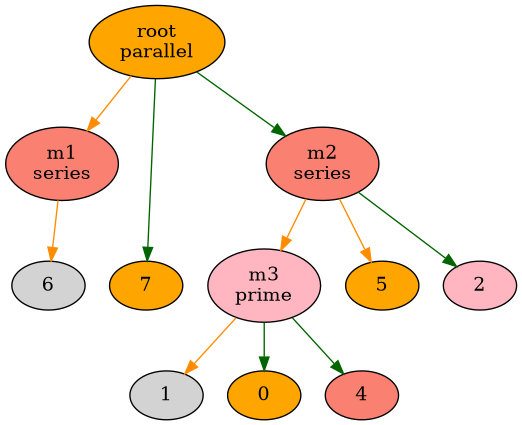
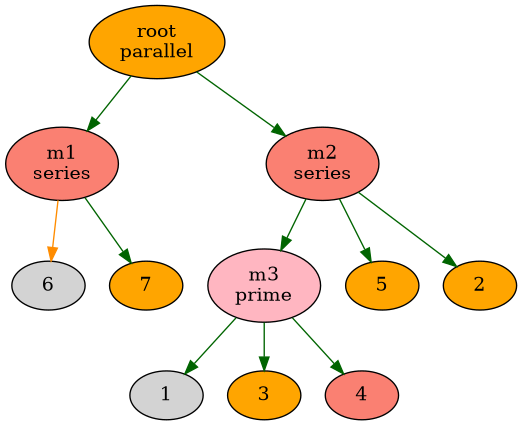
(113, 98) -> (113, 98)
(152, 163) -> (104, 225)
(296, 218) -> (296, 218)
(352, 224) -> (352, 224)
(480, 286) -> (480, 286)
(215, 341) -> (215, 341)
(264, 395) -> (264, 395)
